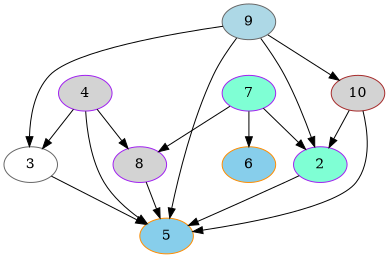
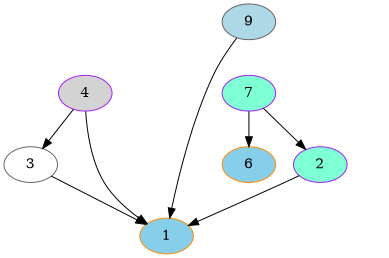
(102, 51) -> none
(290, 86) -> none
(358, 93) -> none
(140, 165) -> none
(167, 236) -> (167, 236)
